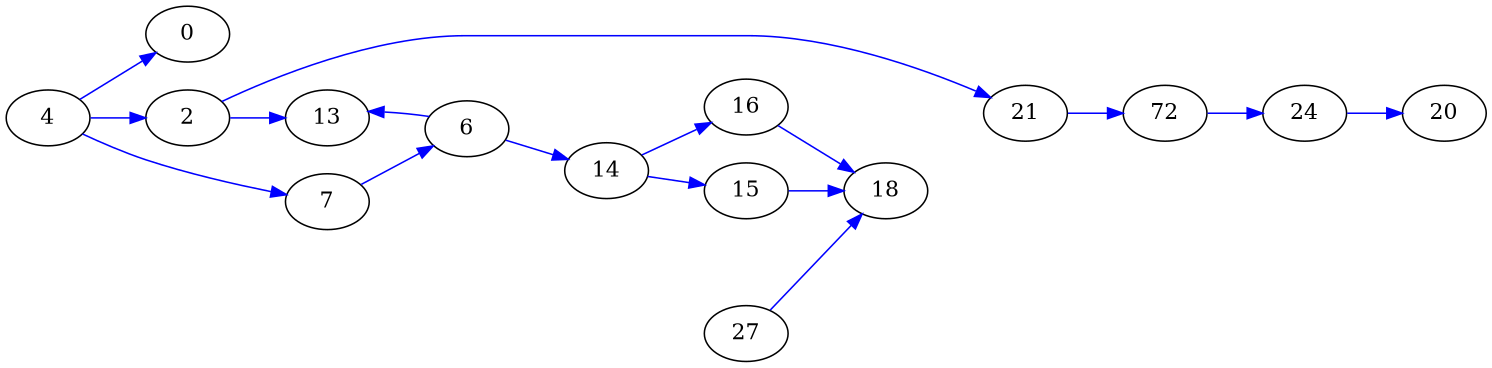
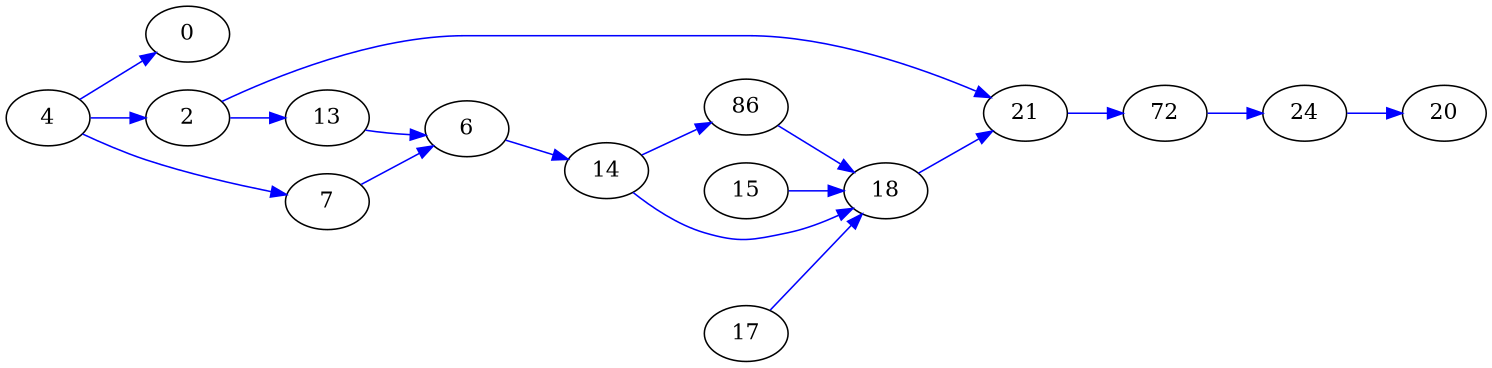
(746, 107) -> (746, 107)
(407, 114) -> (388, 133)
none -> (949, 156)
(669, 180) -> (732, 239)
(746, 334) -> (746, 334)
